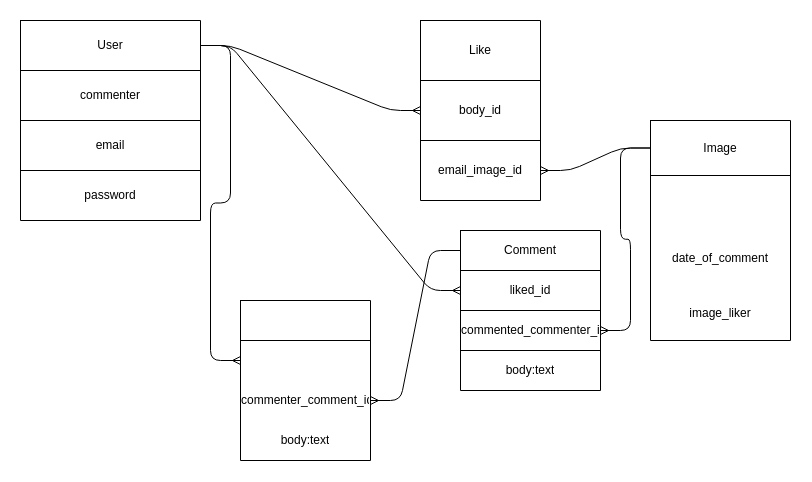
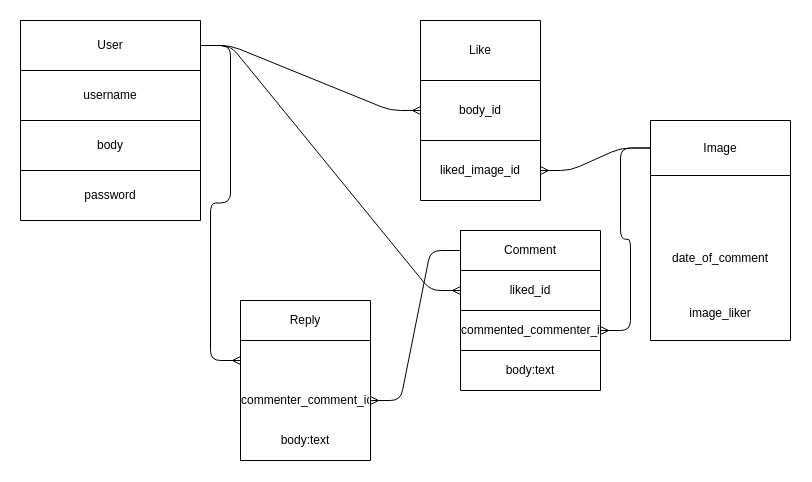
(111, 96) -> (111, 96)
(111, 146) -> (111, 146)
(481, 171) -> (481, 171)
none -> (306, 321)
